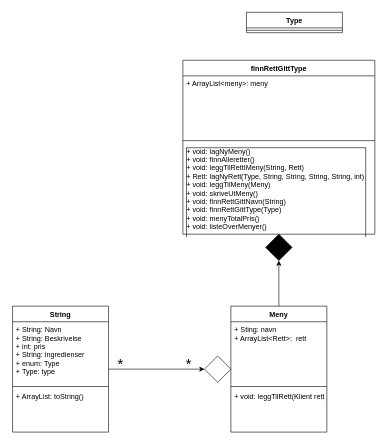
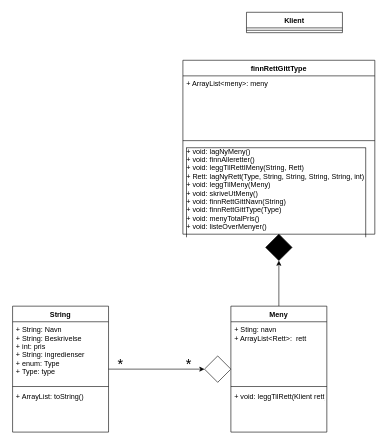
(294, 20) -> (294, 20)
